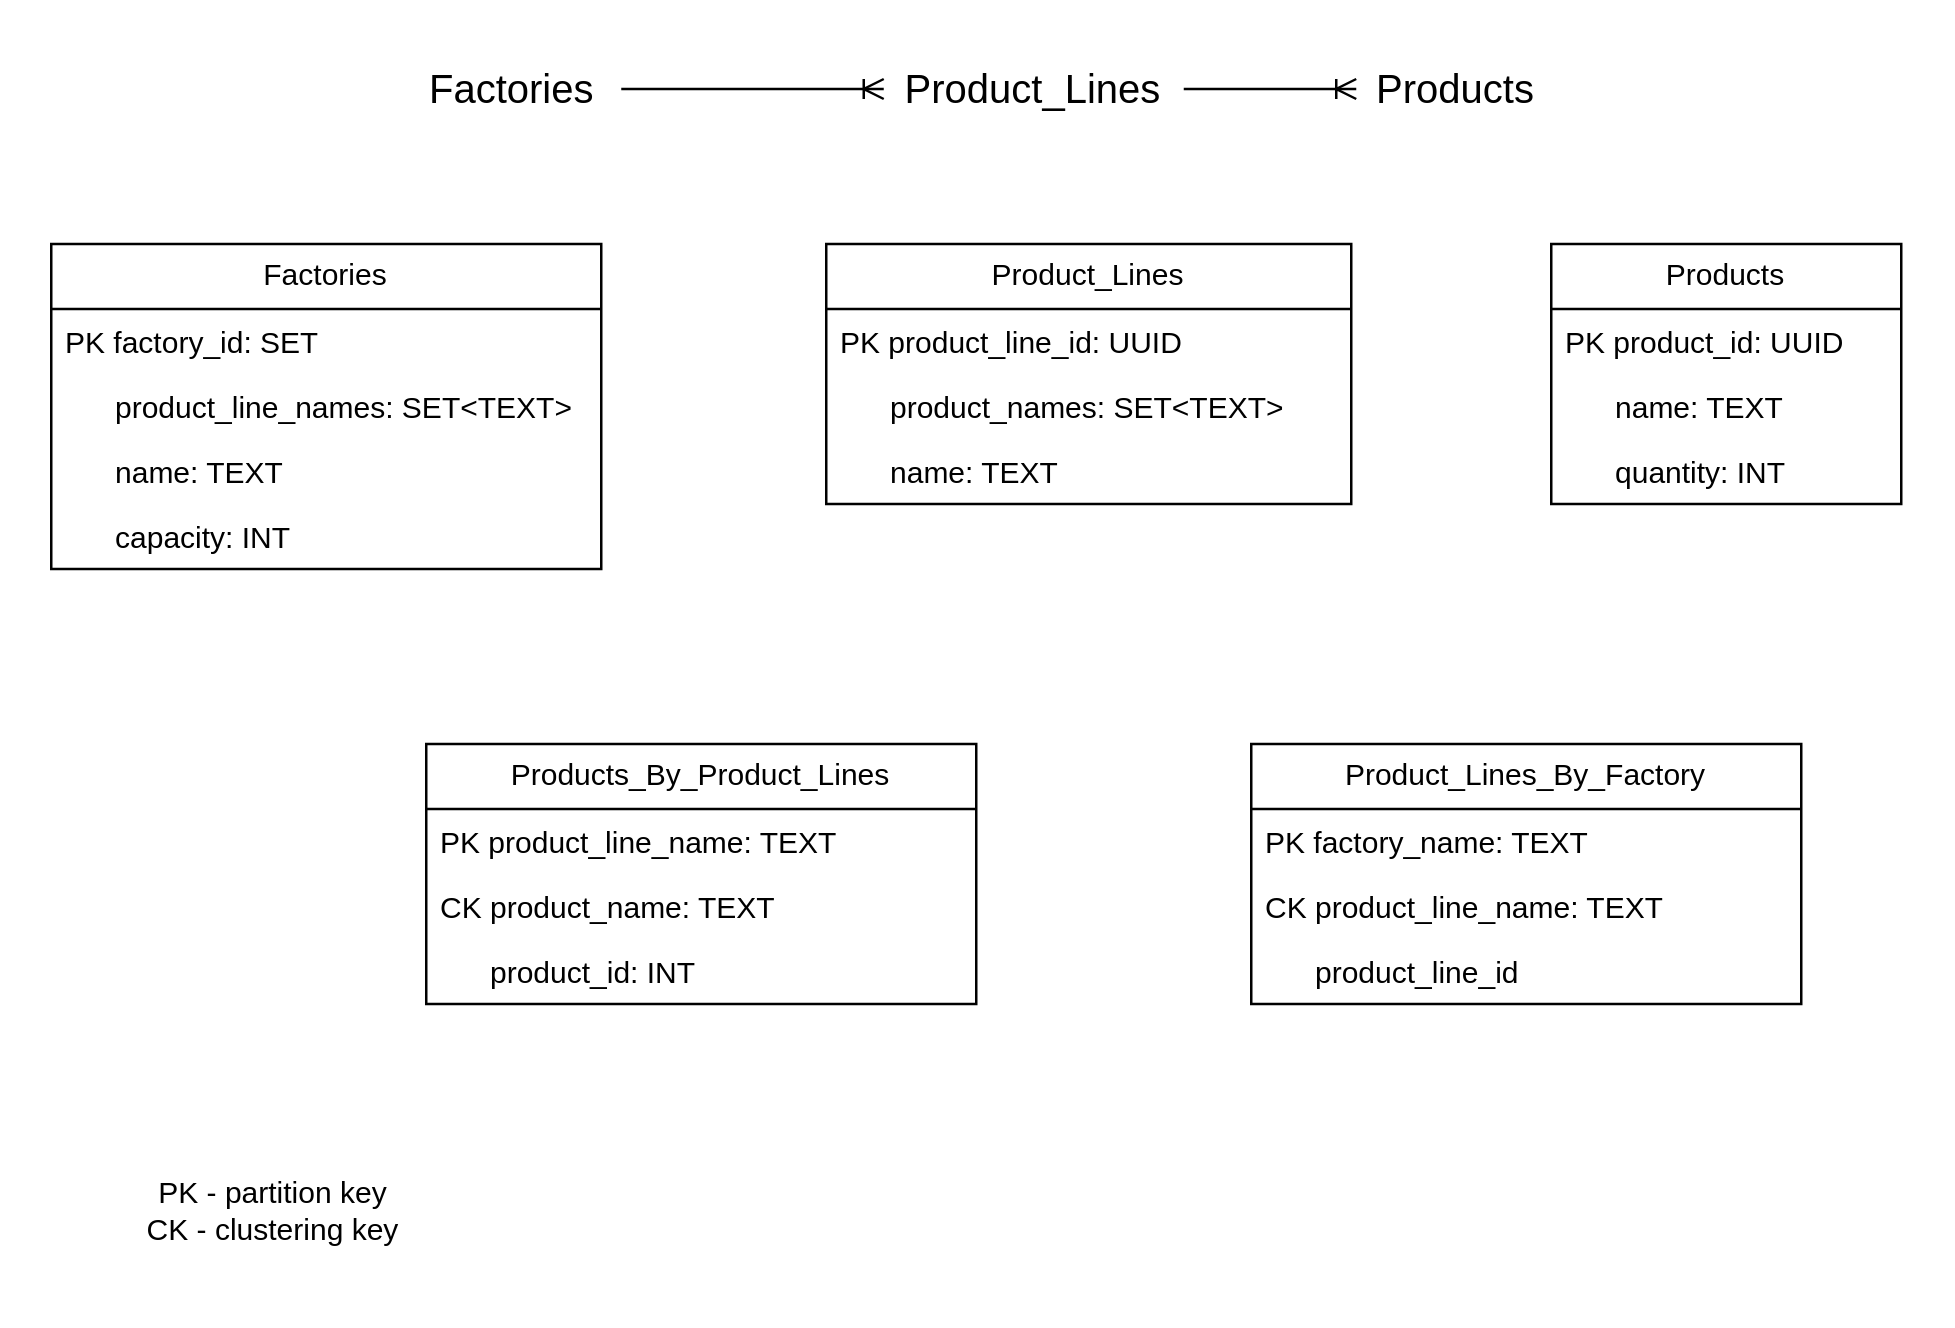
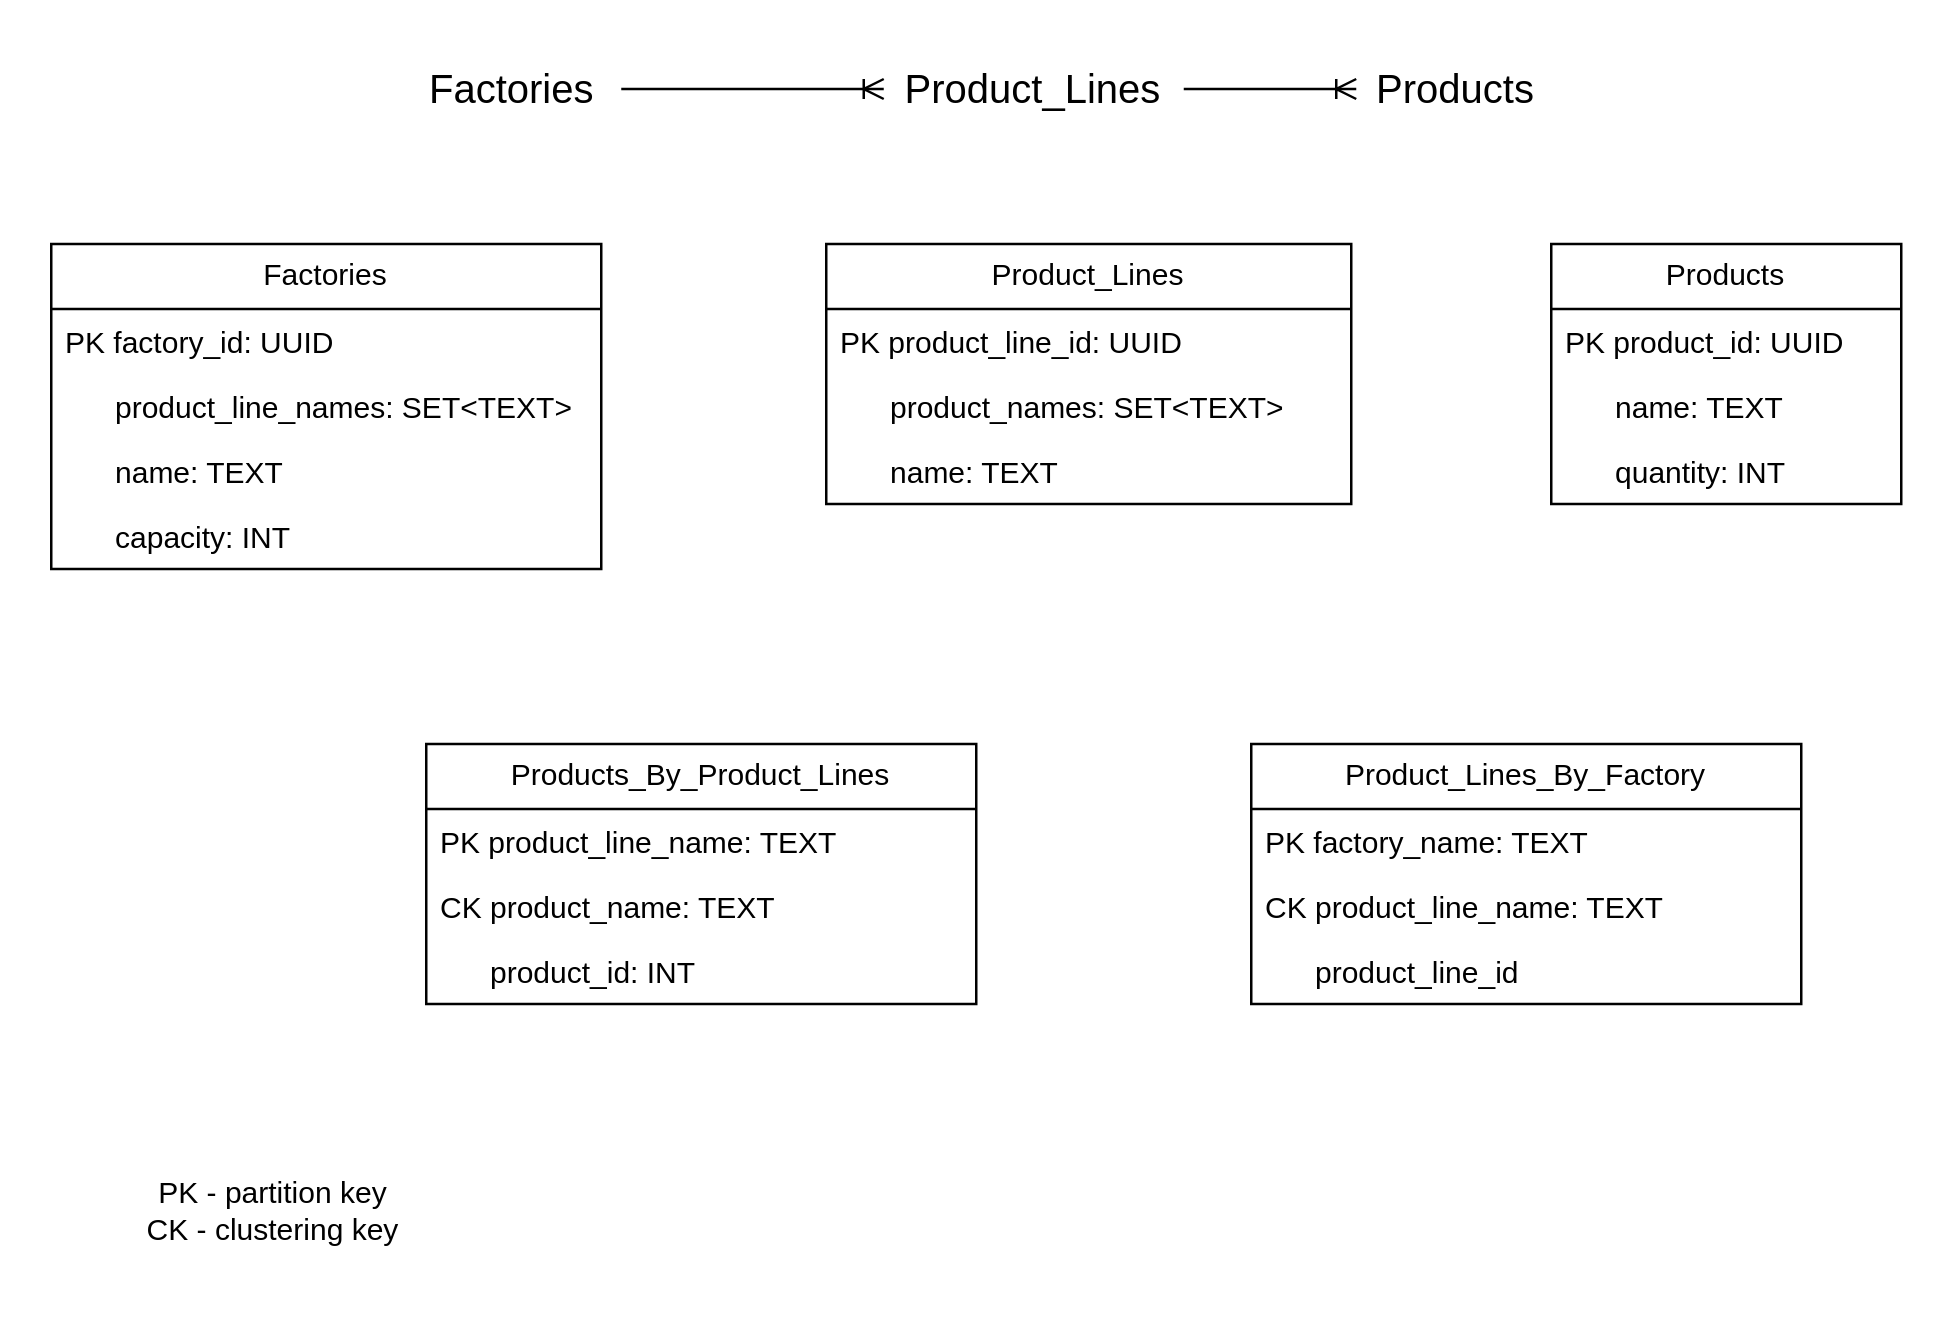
(202, 344) -> (210, 344)
